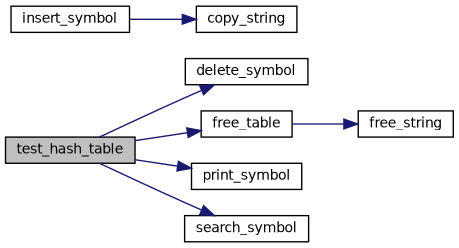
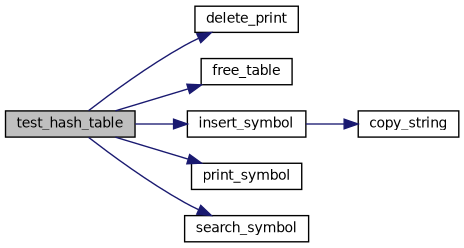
(247, 72) -> (247, 19)
none -> (154, 124)
(406, 124) -> none
